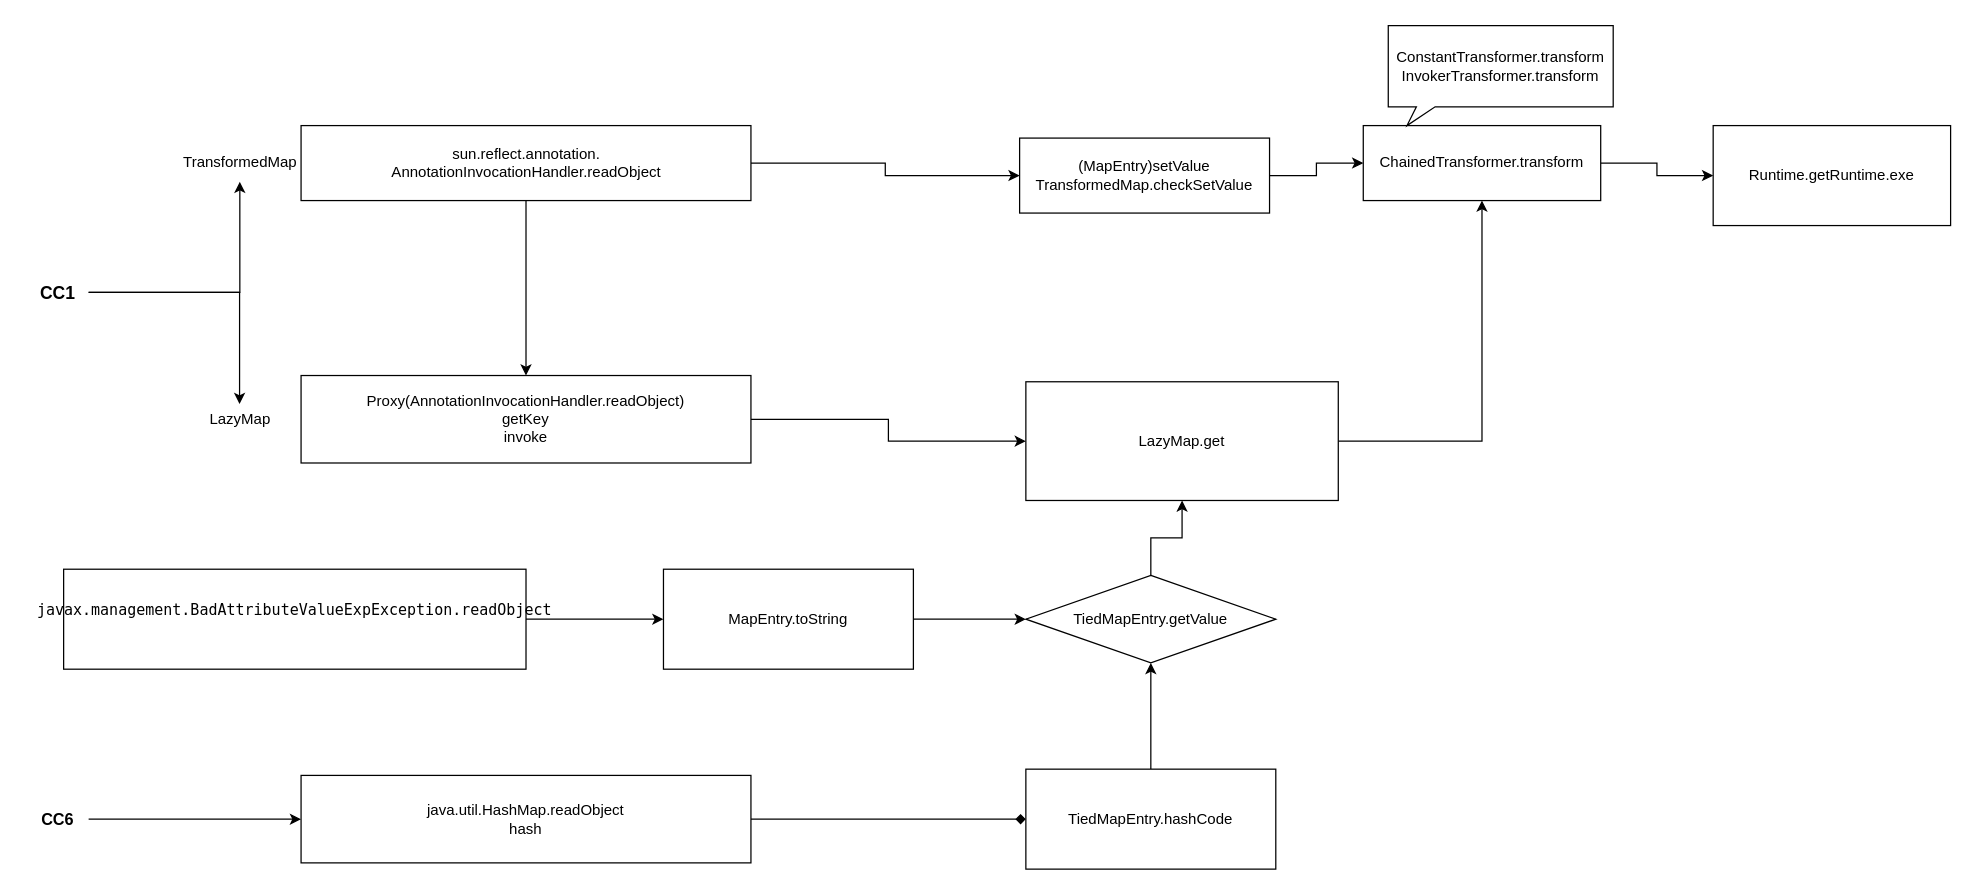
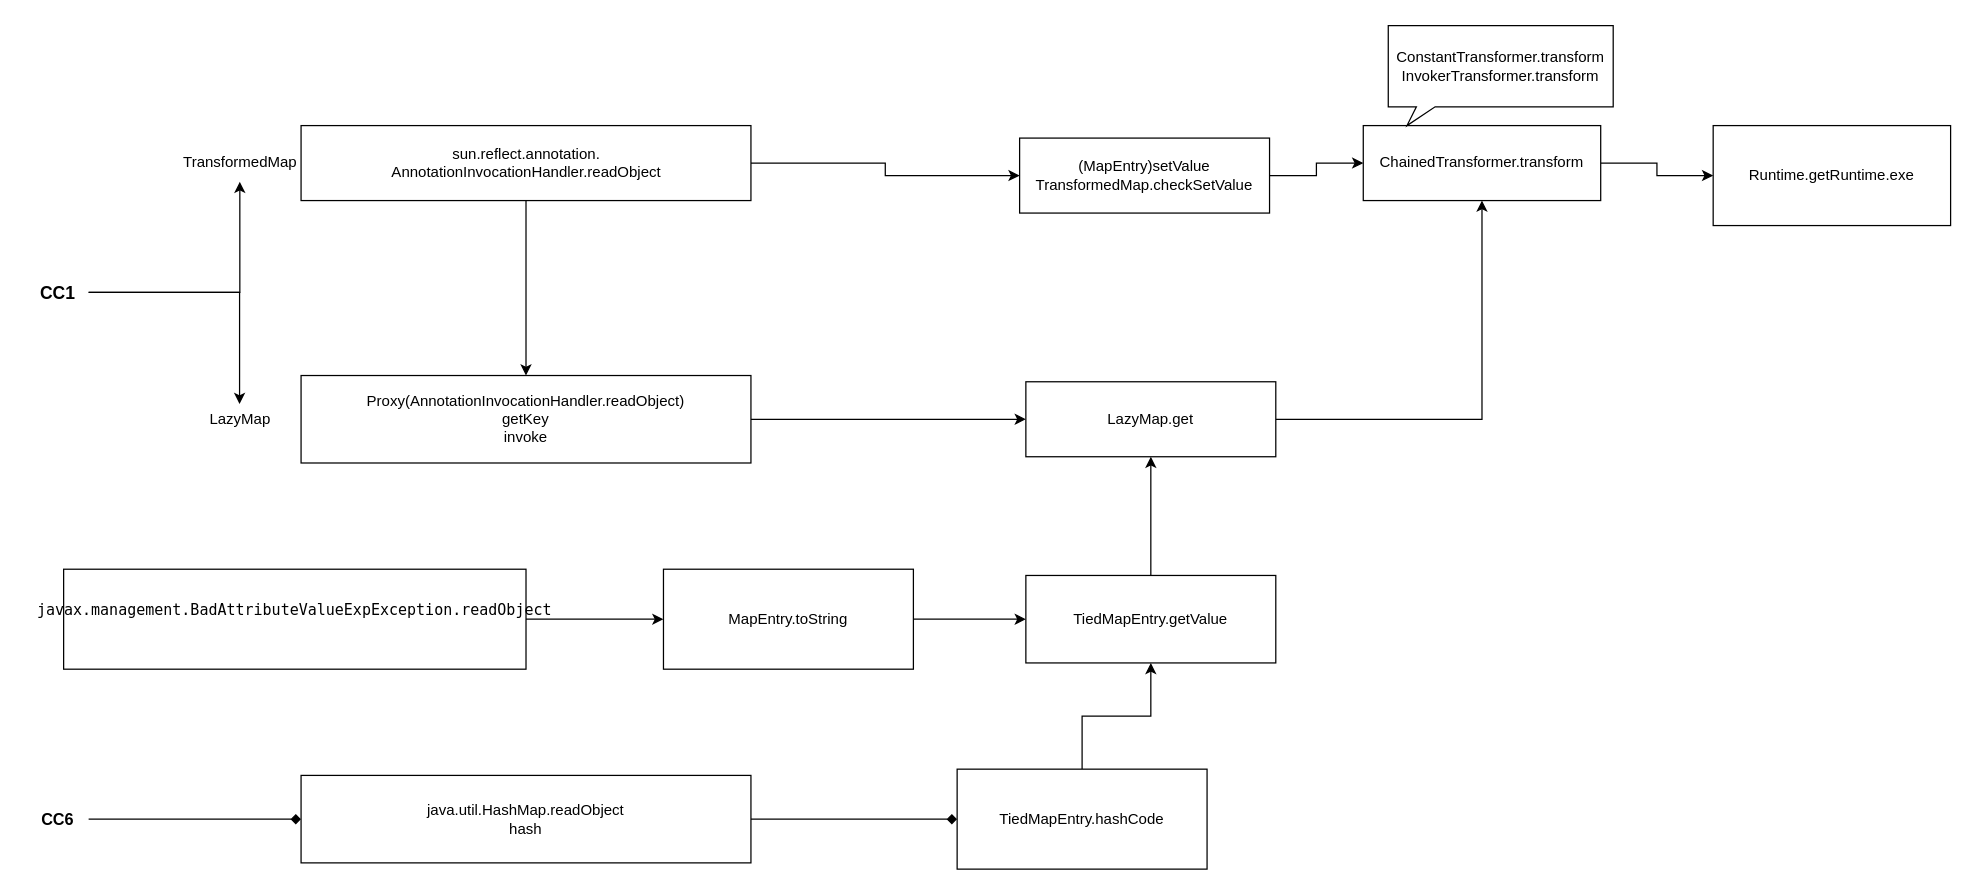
(1182, 441) -> (1151, 419)
(1151, 619) -> (1151, 619)
(291, 819) -> (290, 819)
(1151, 819) -> (1082, 819)
